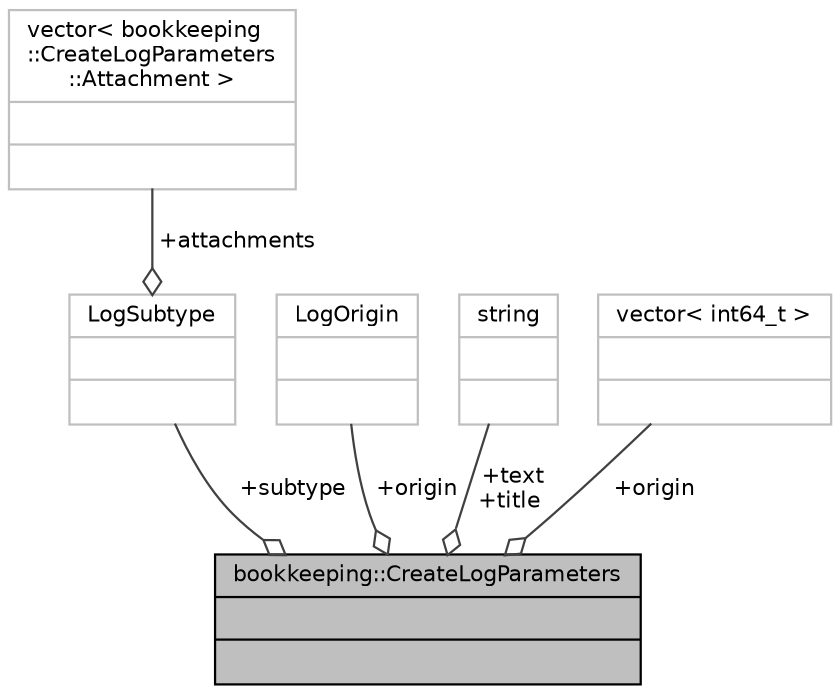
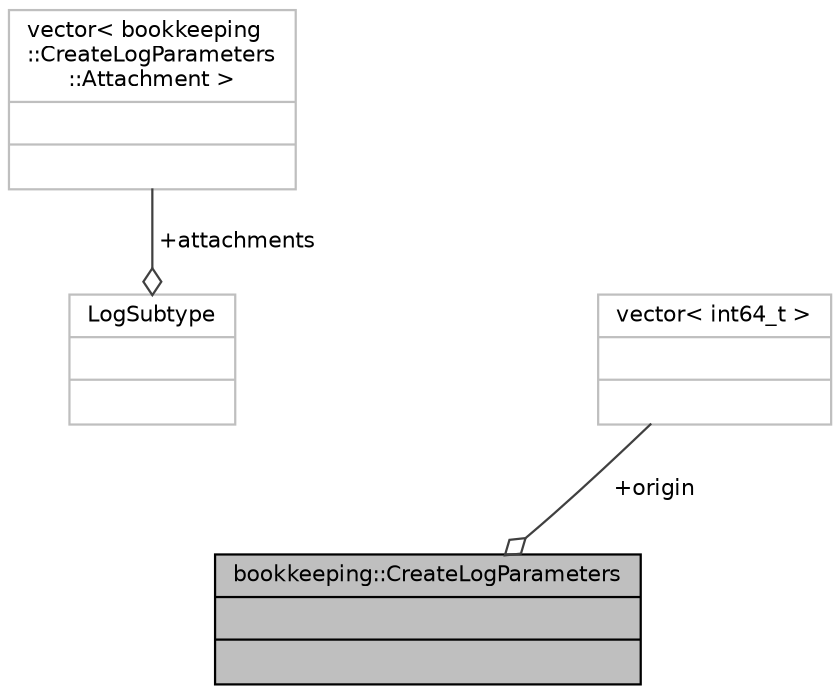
(347, 360) -> none
(509, 360) -> none
(211, 488) -> none
